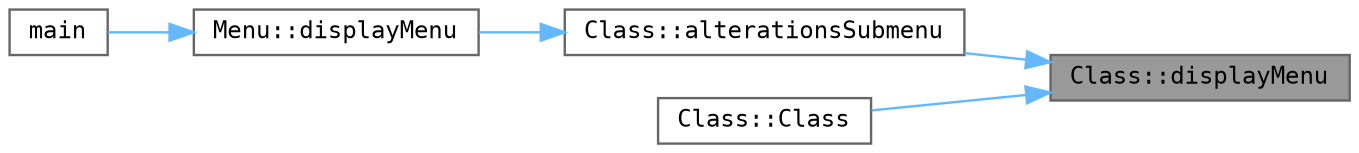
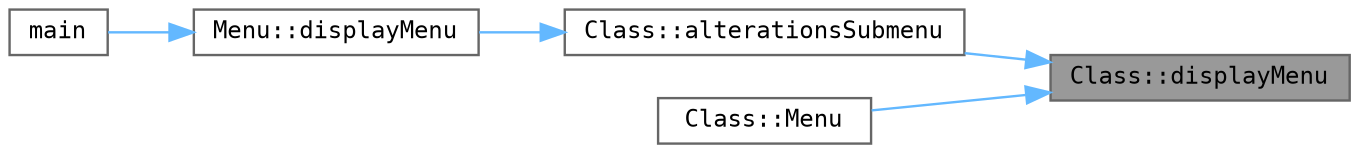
(765, 121) -> (765, 121)
